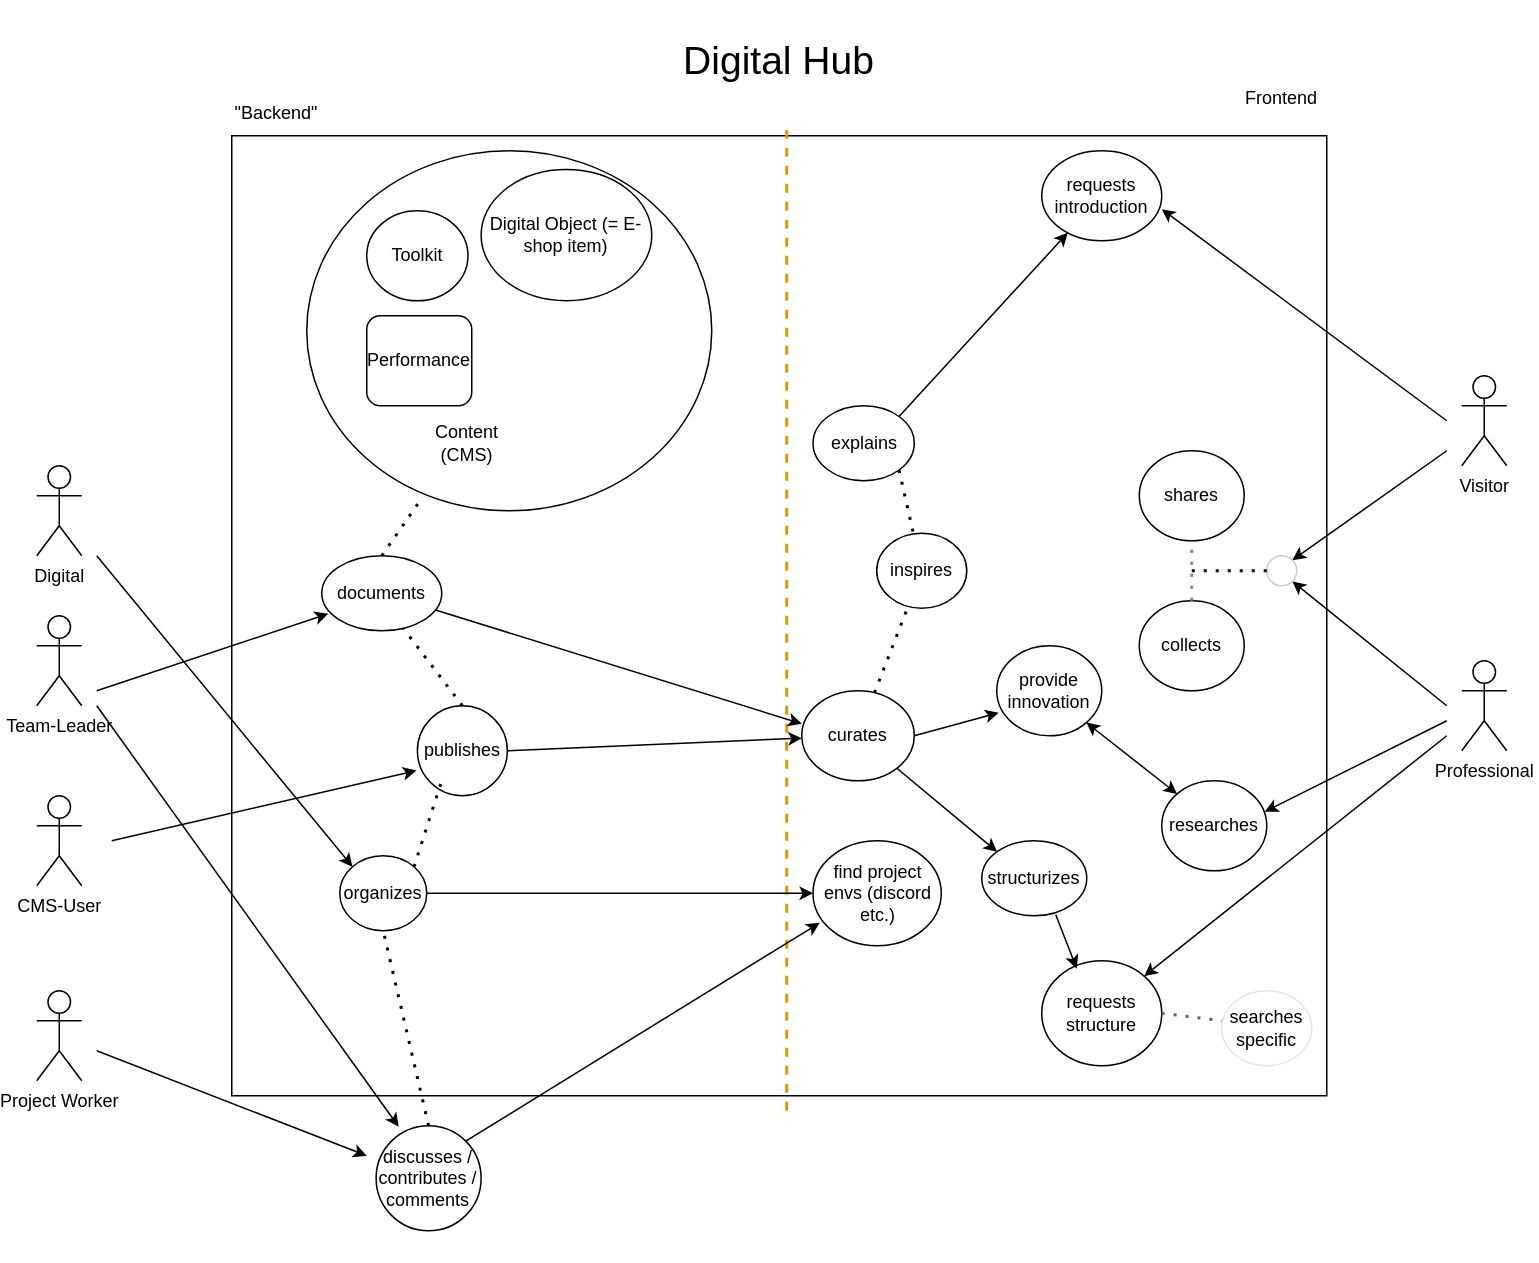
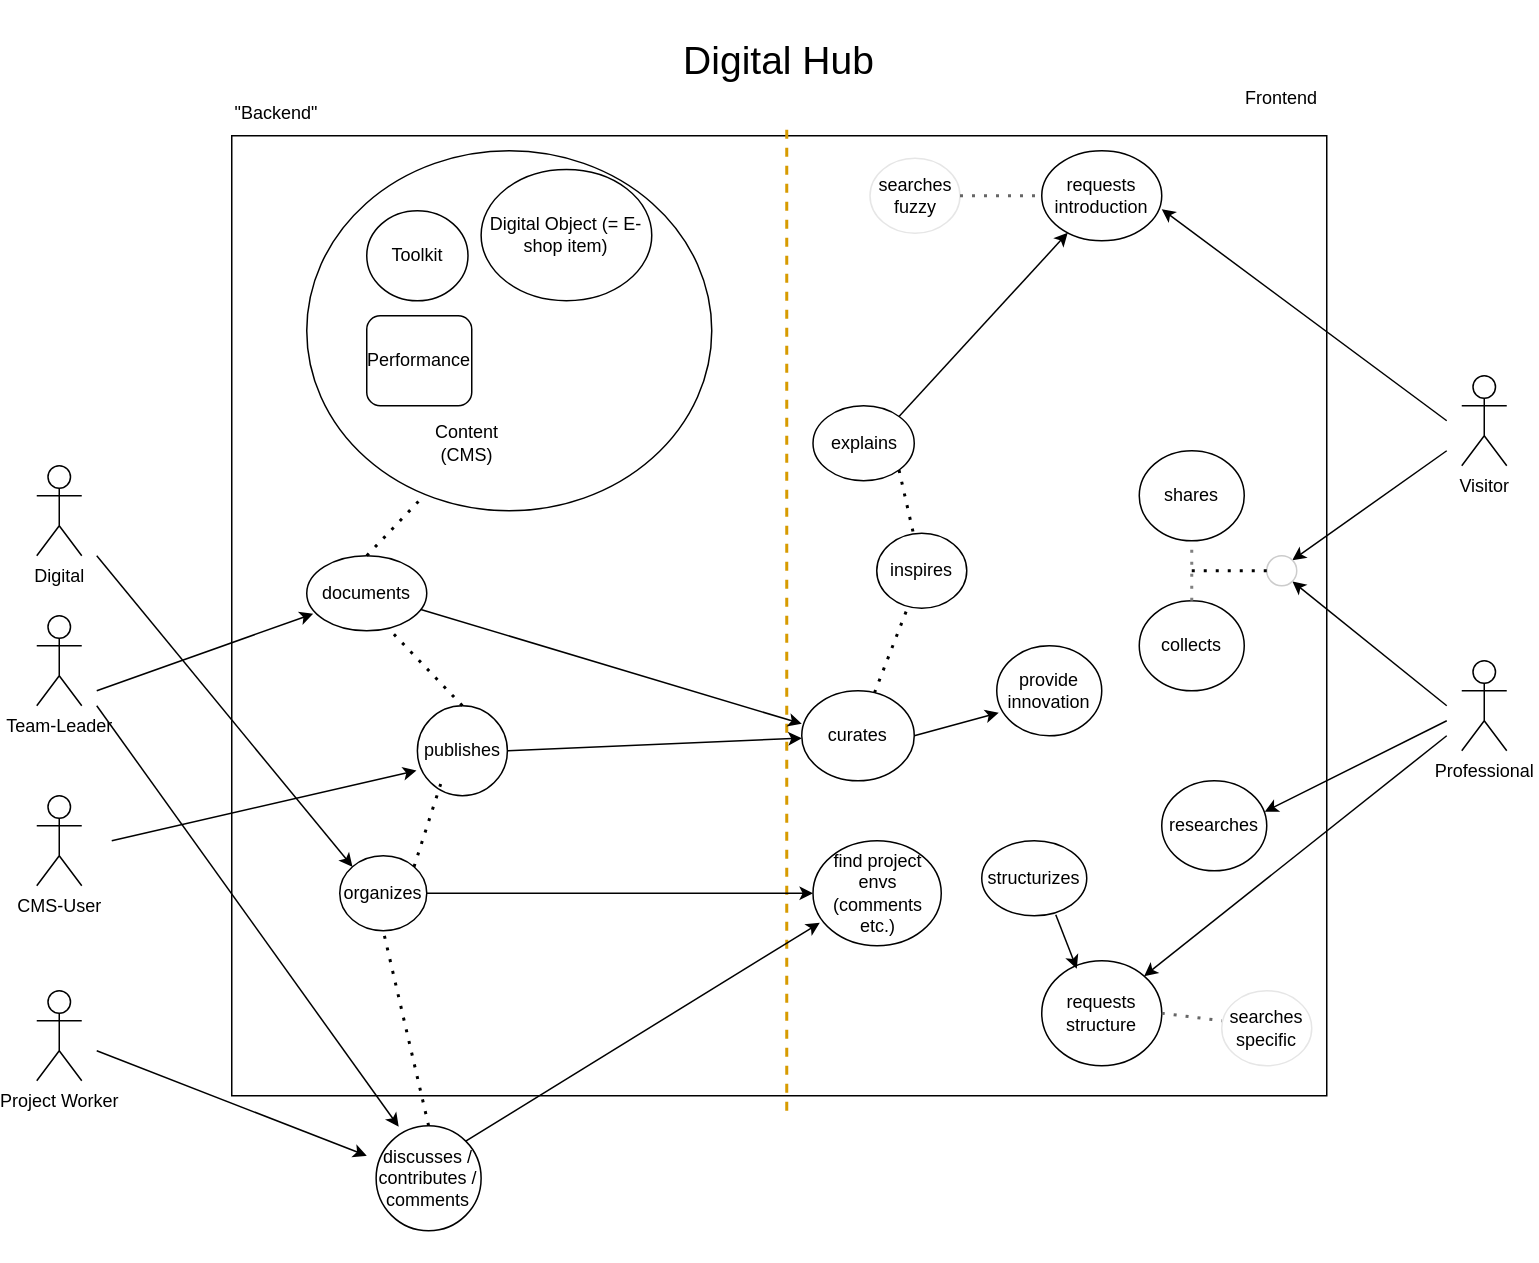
none -> (915, 196)
none -> (997, 196)
(382, 593) -> (367, 593)
(1132, 758) -> none
(943, 807) -> none
(878, 893) -> (878, 893)
